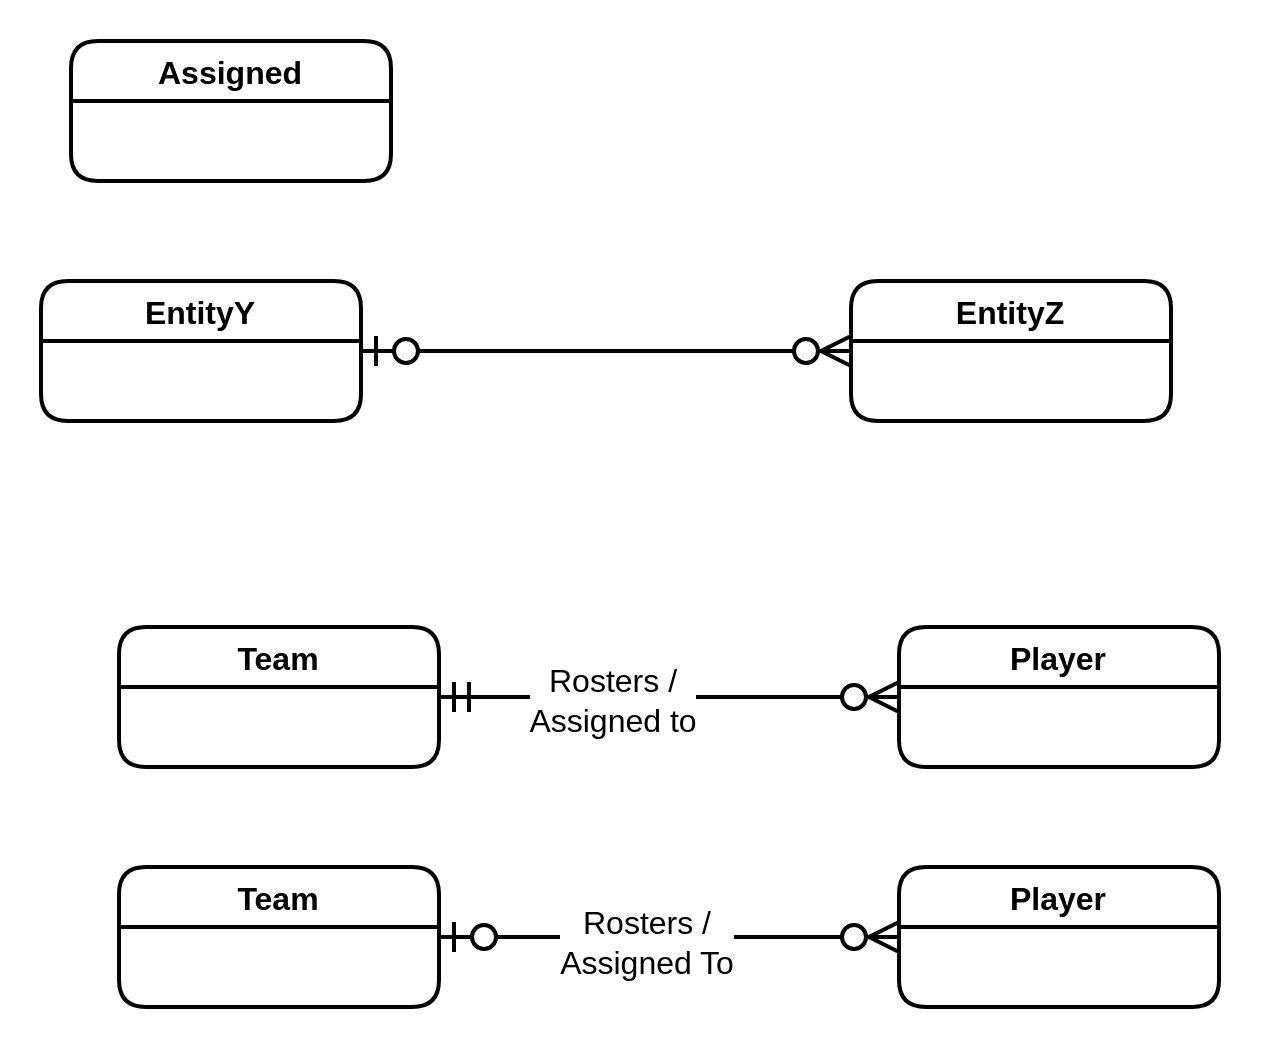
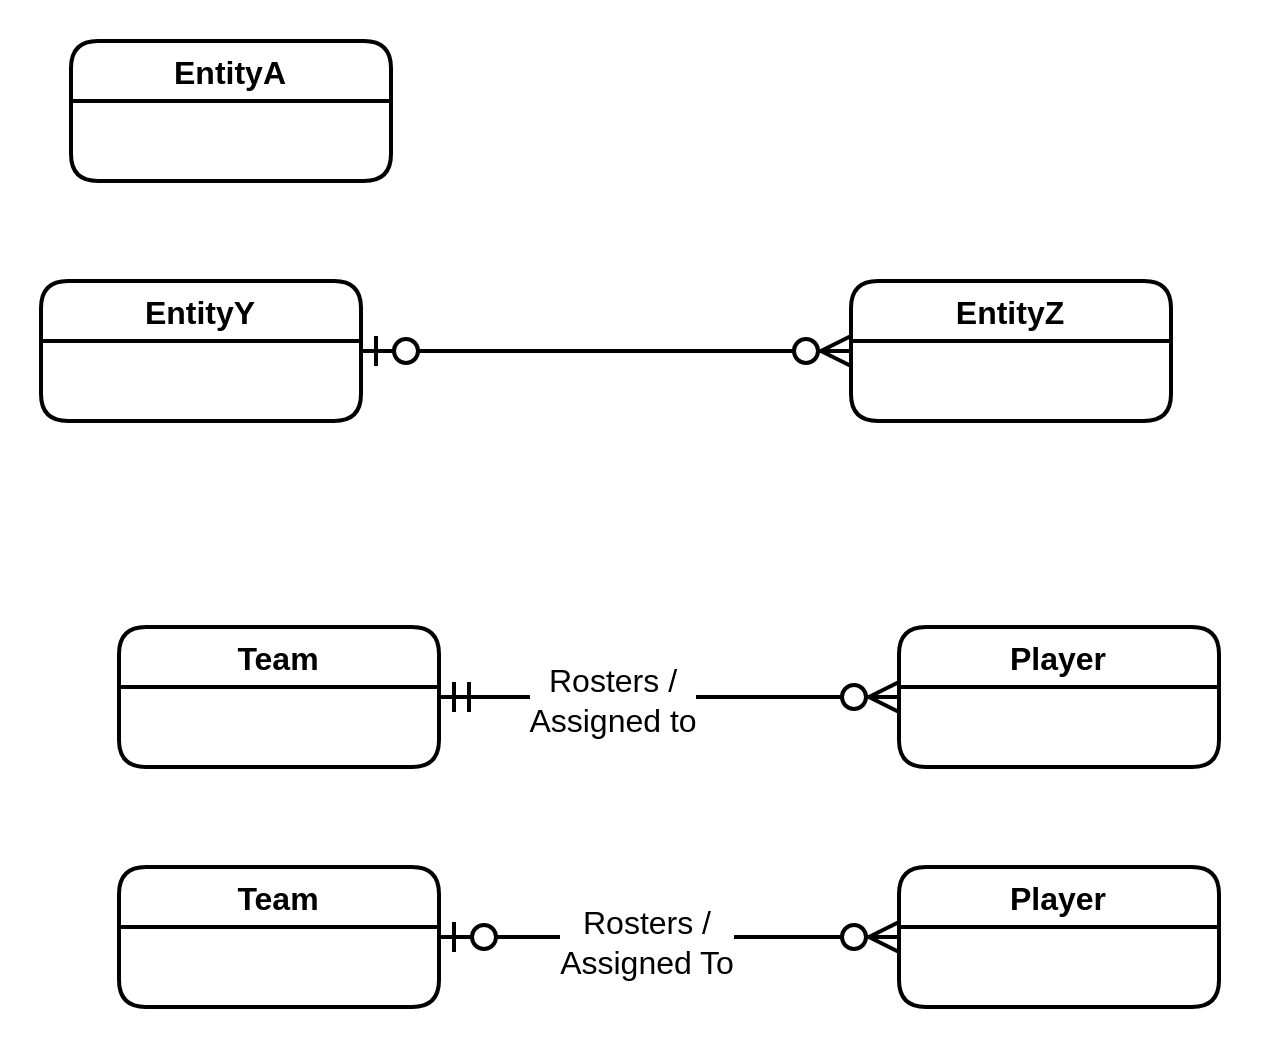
(230, 73) -> (230, 73)
